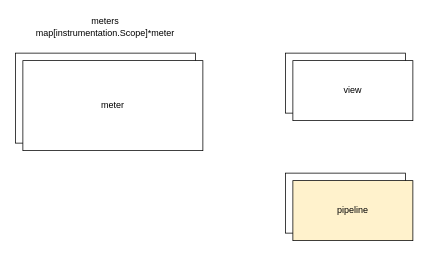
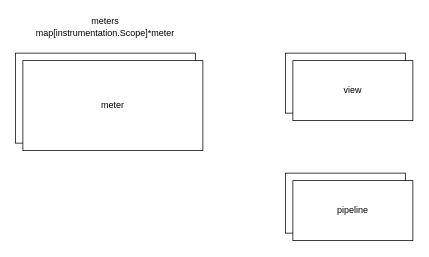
(353, 210) -> (353, 210)
